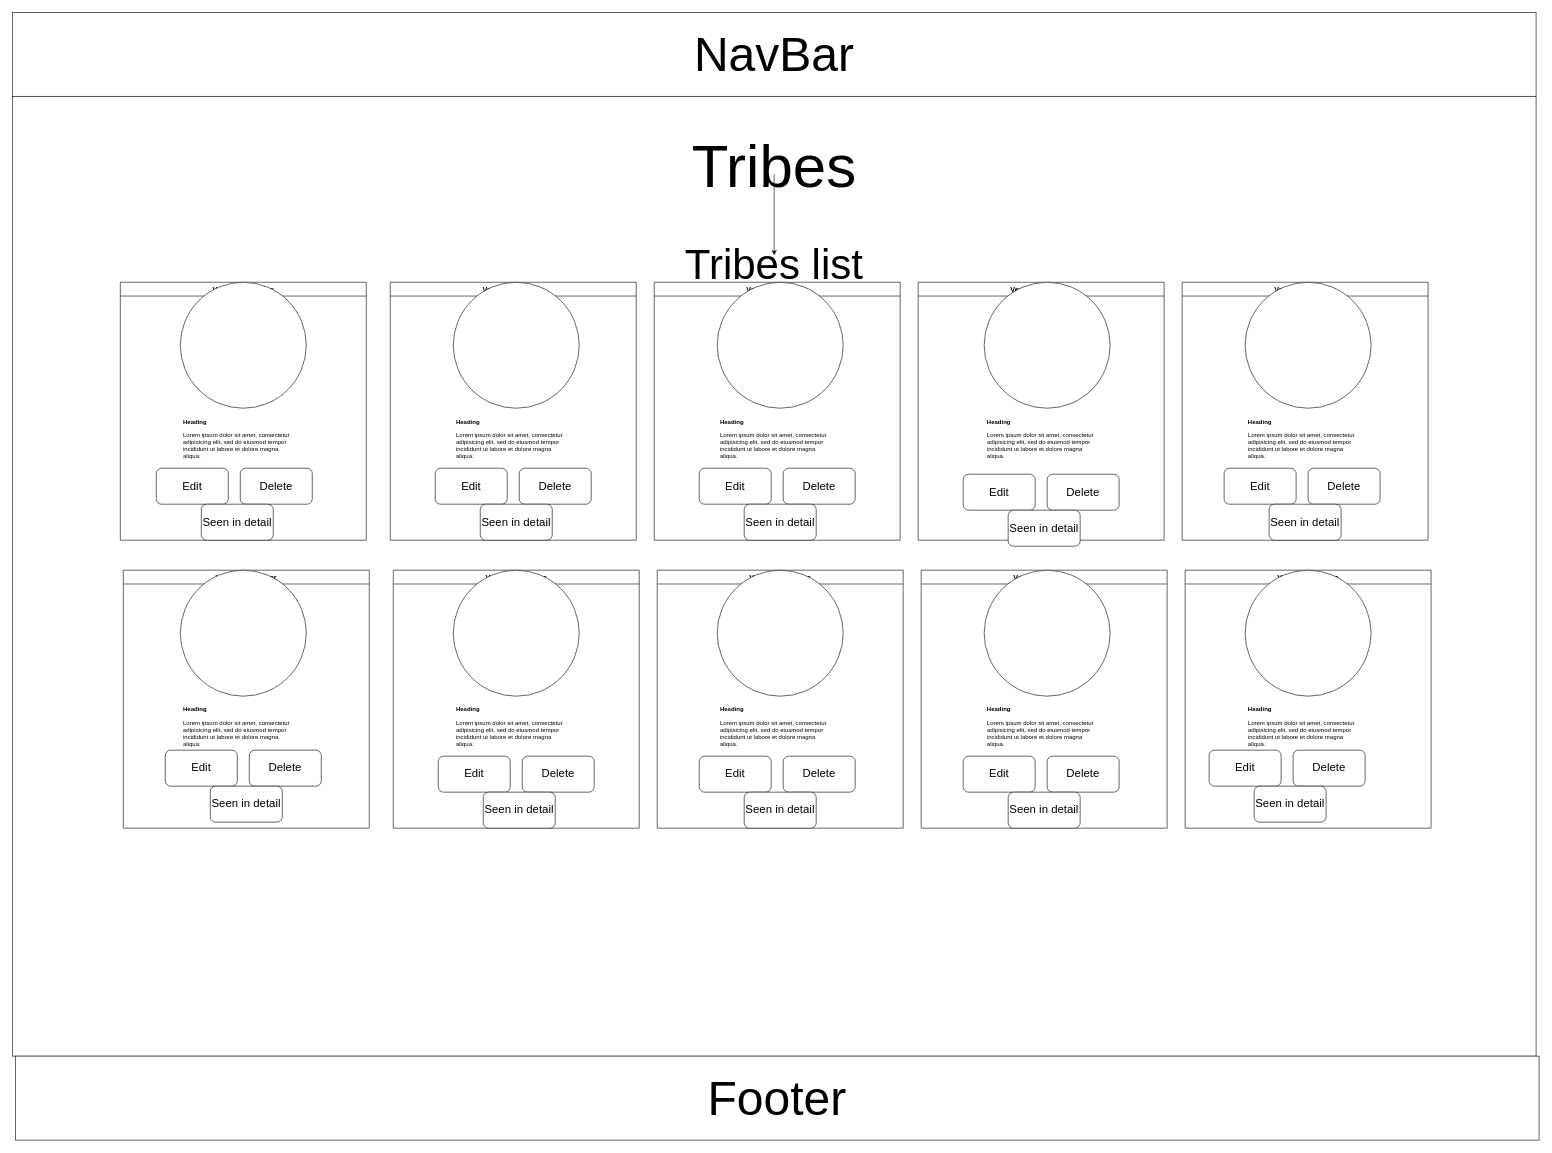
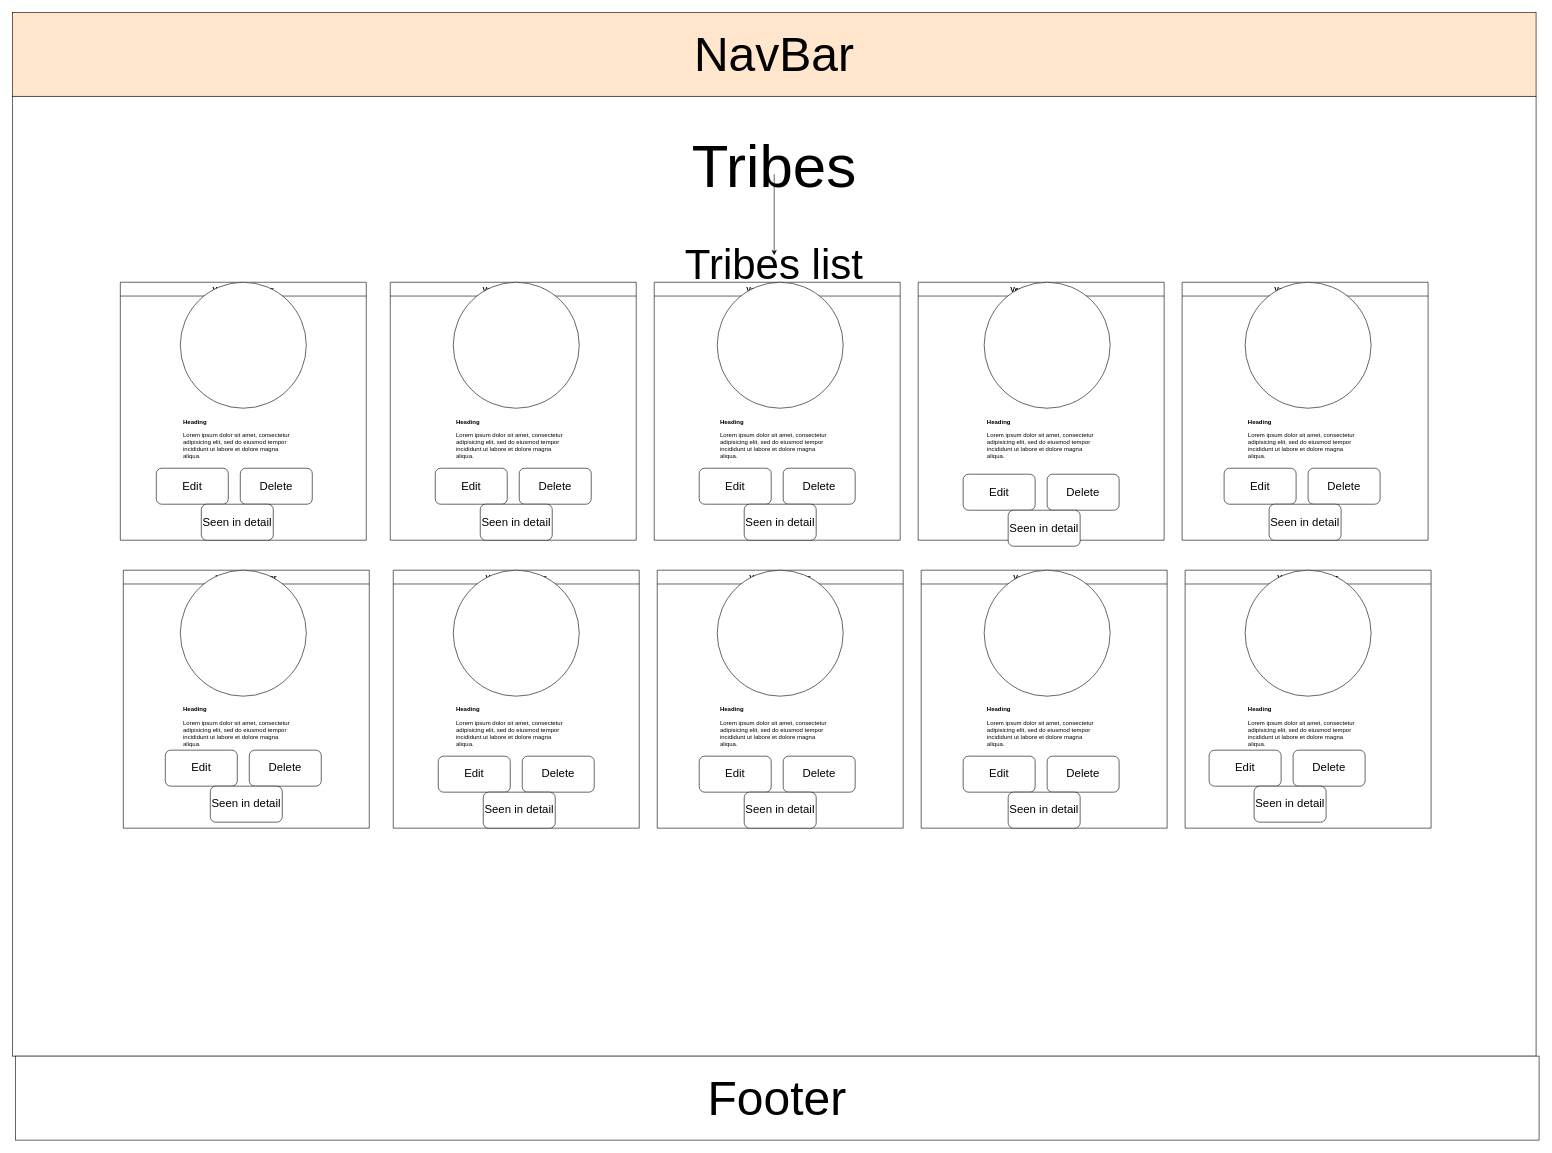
(774, 54) -> (774, 54)
